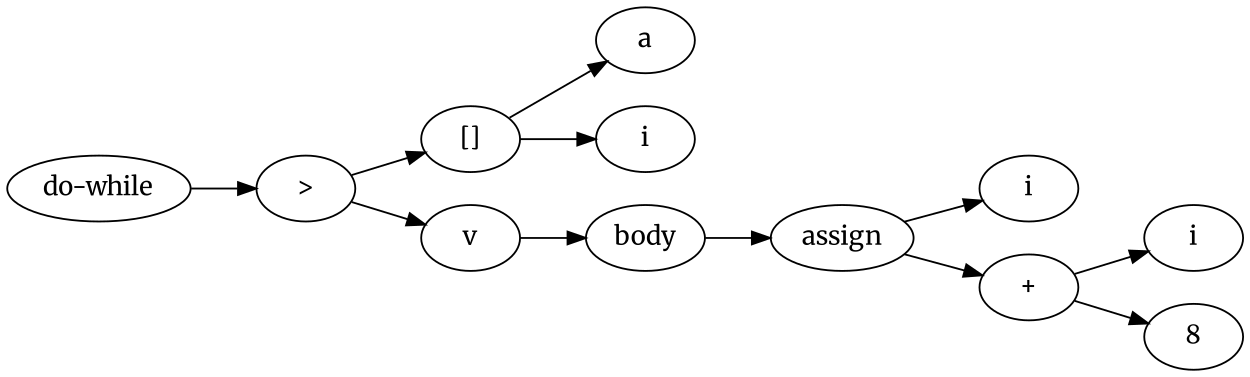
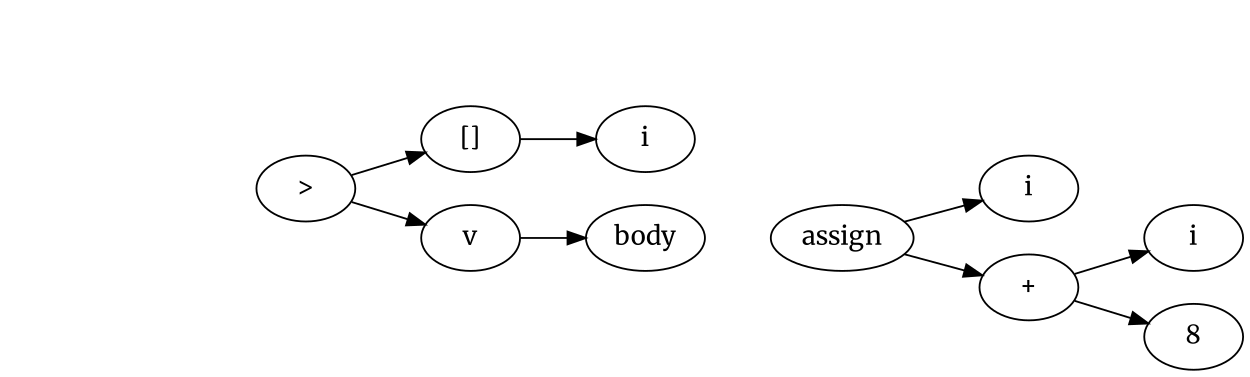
(645, 40) -> none
(99, 189) -> none
(729, 238) -> none
